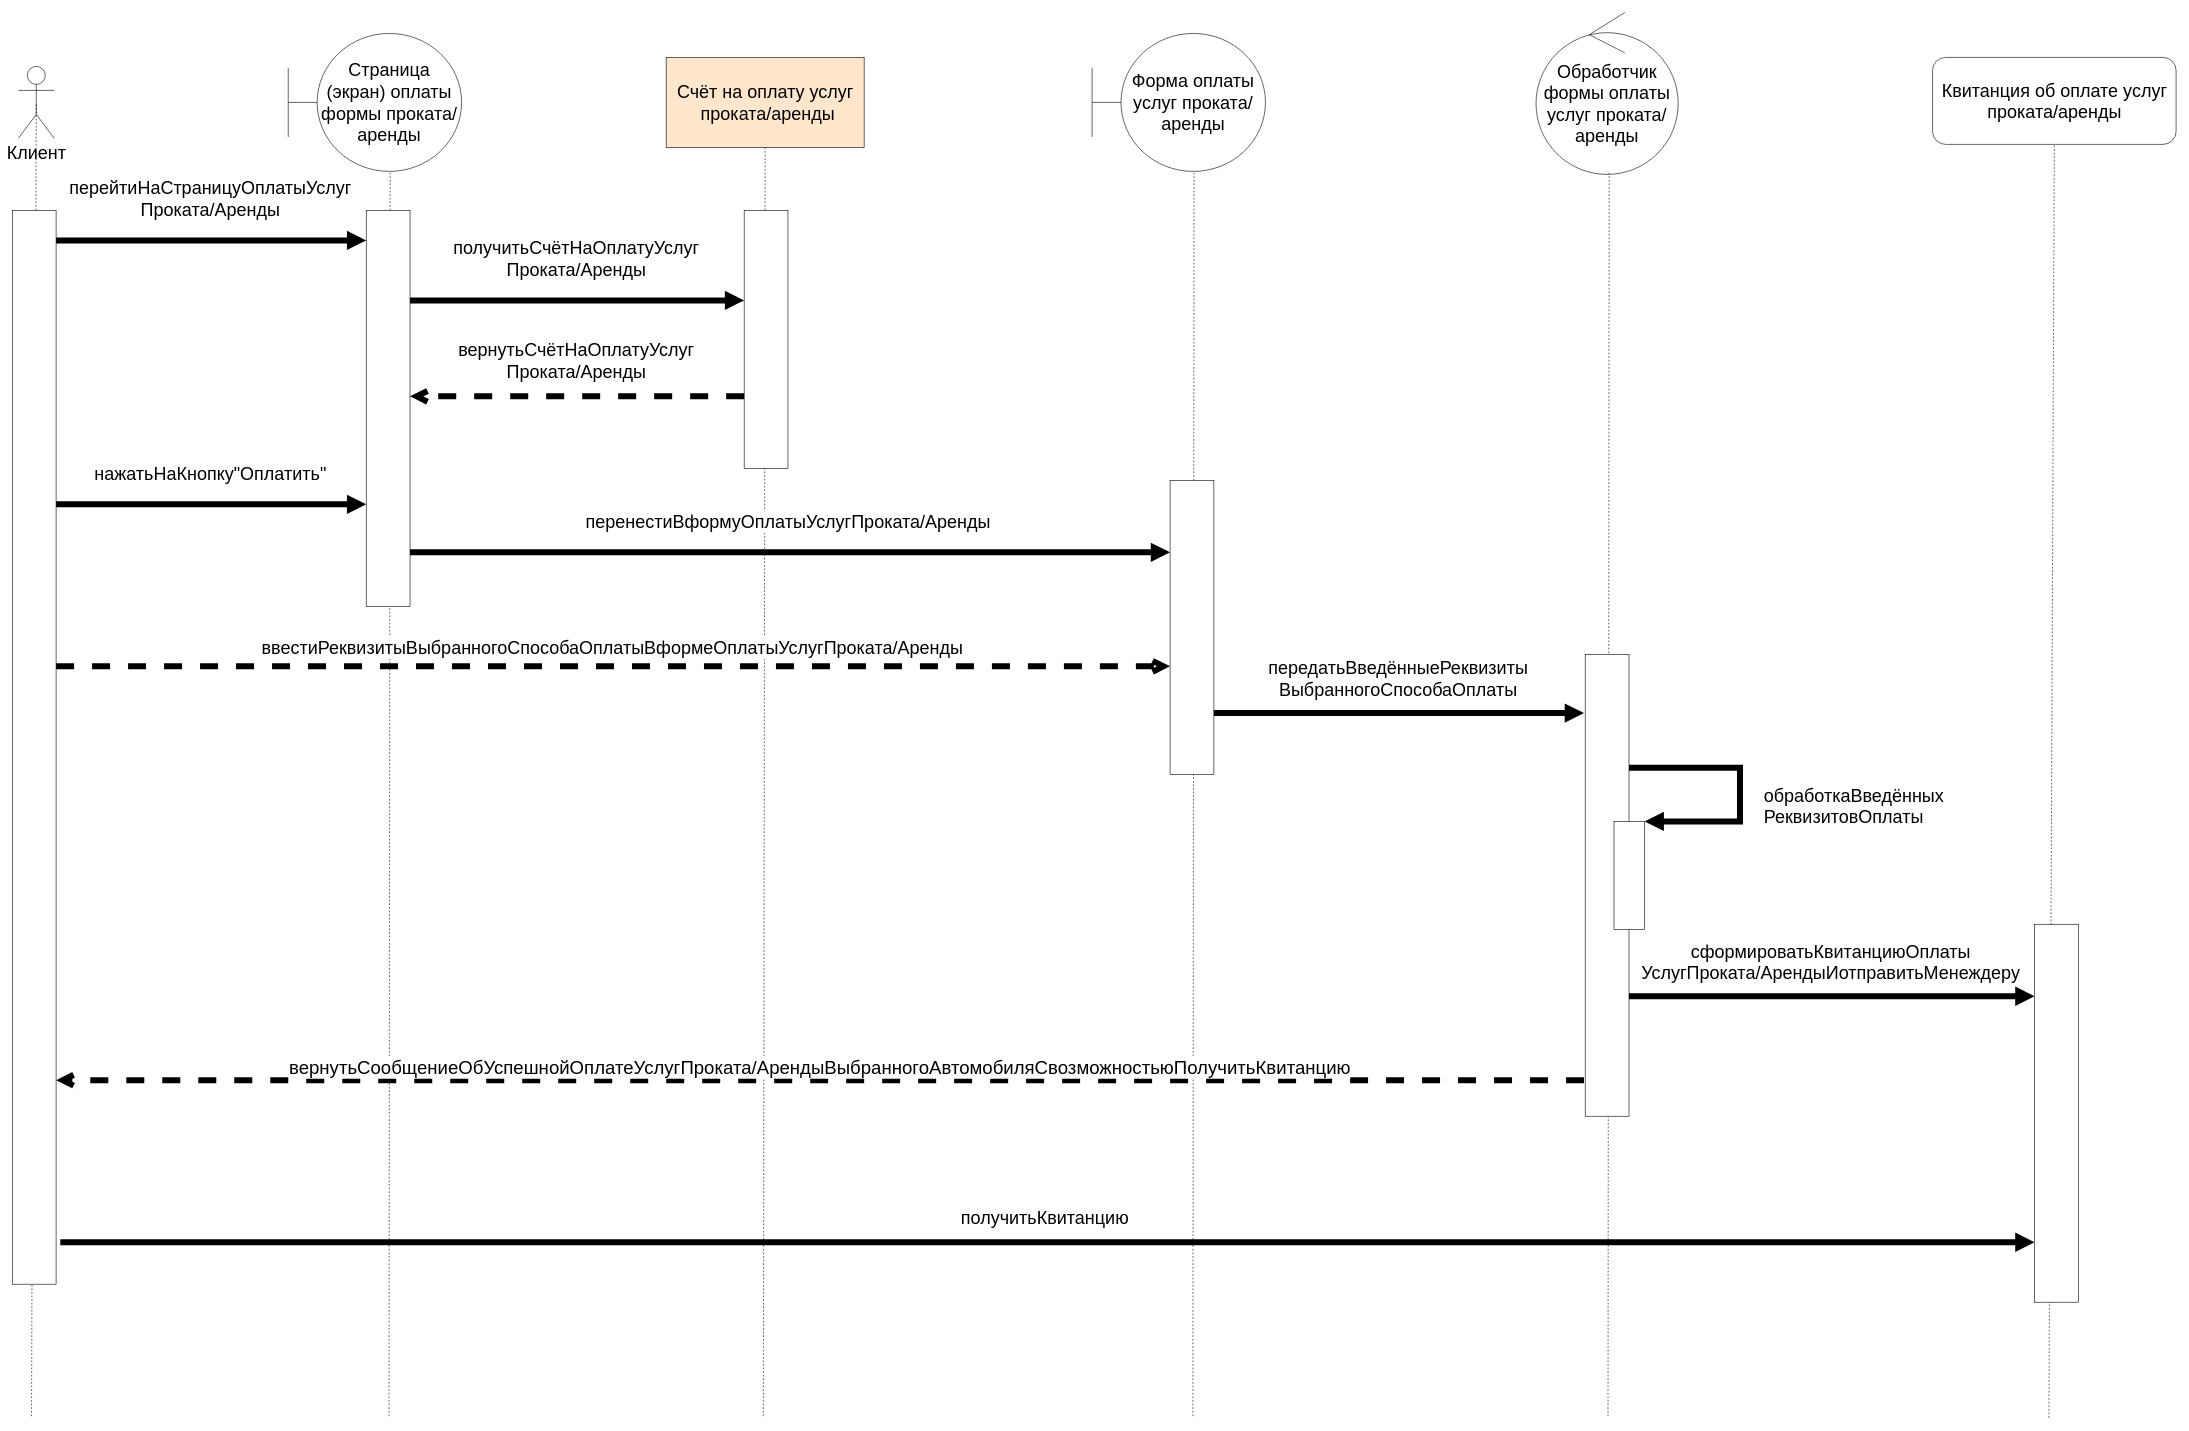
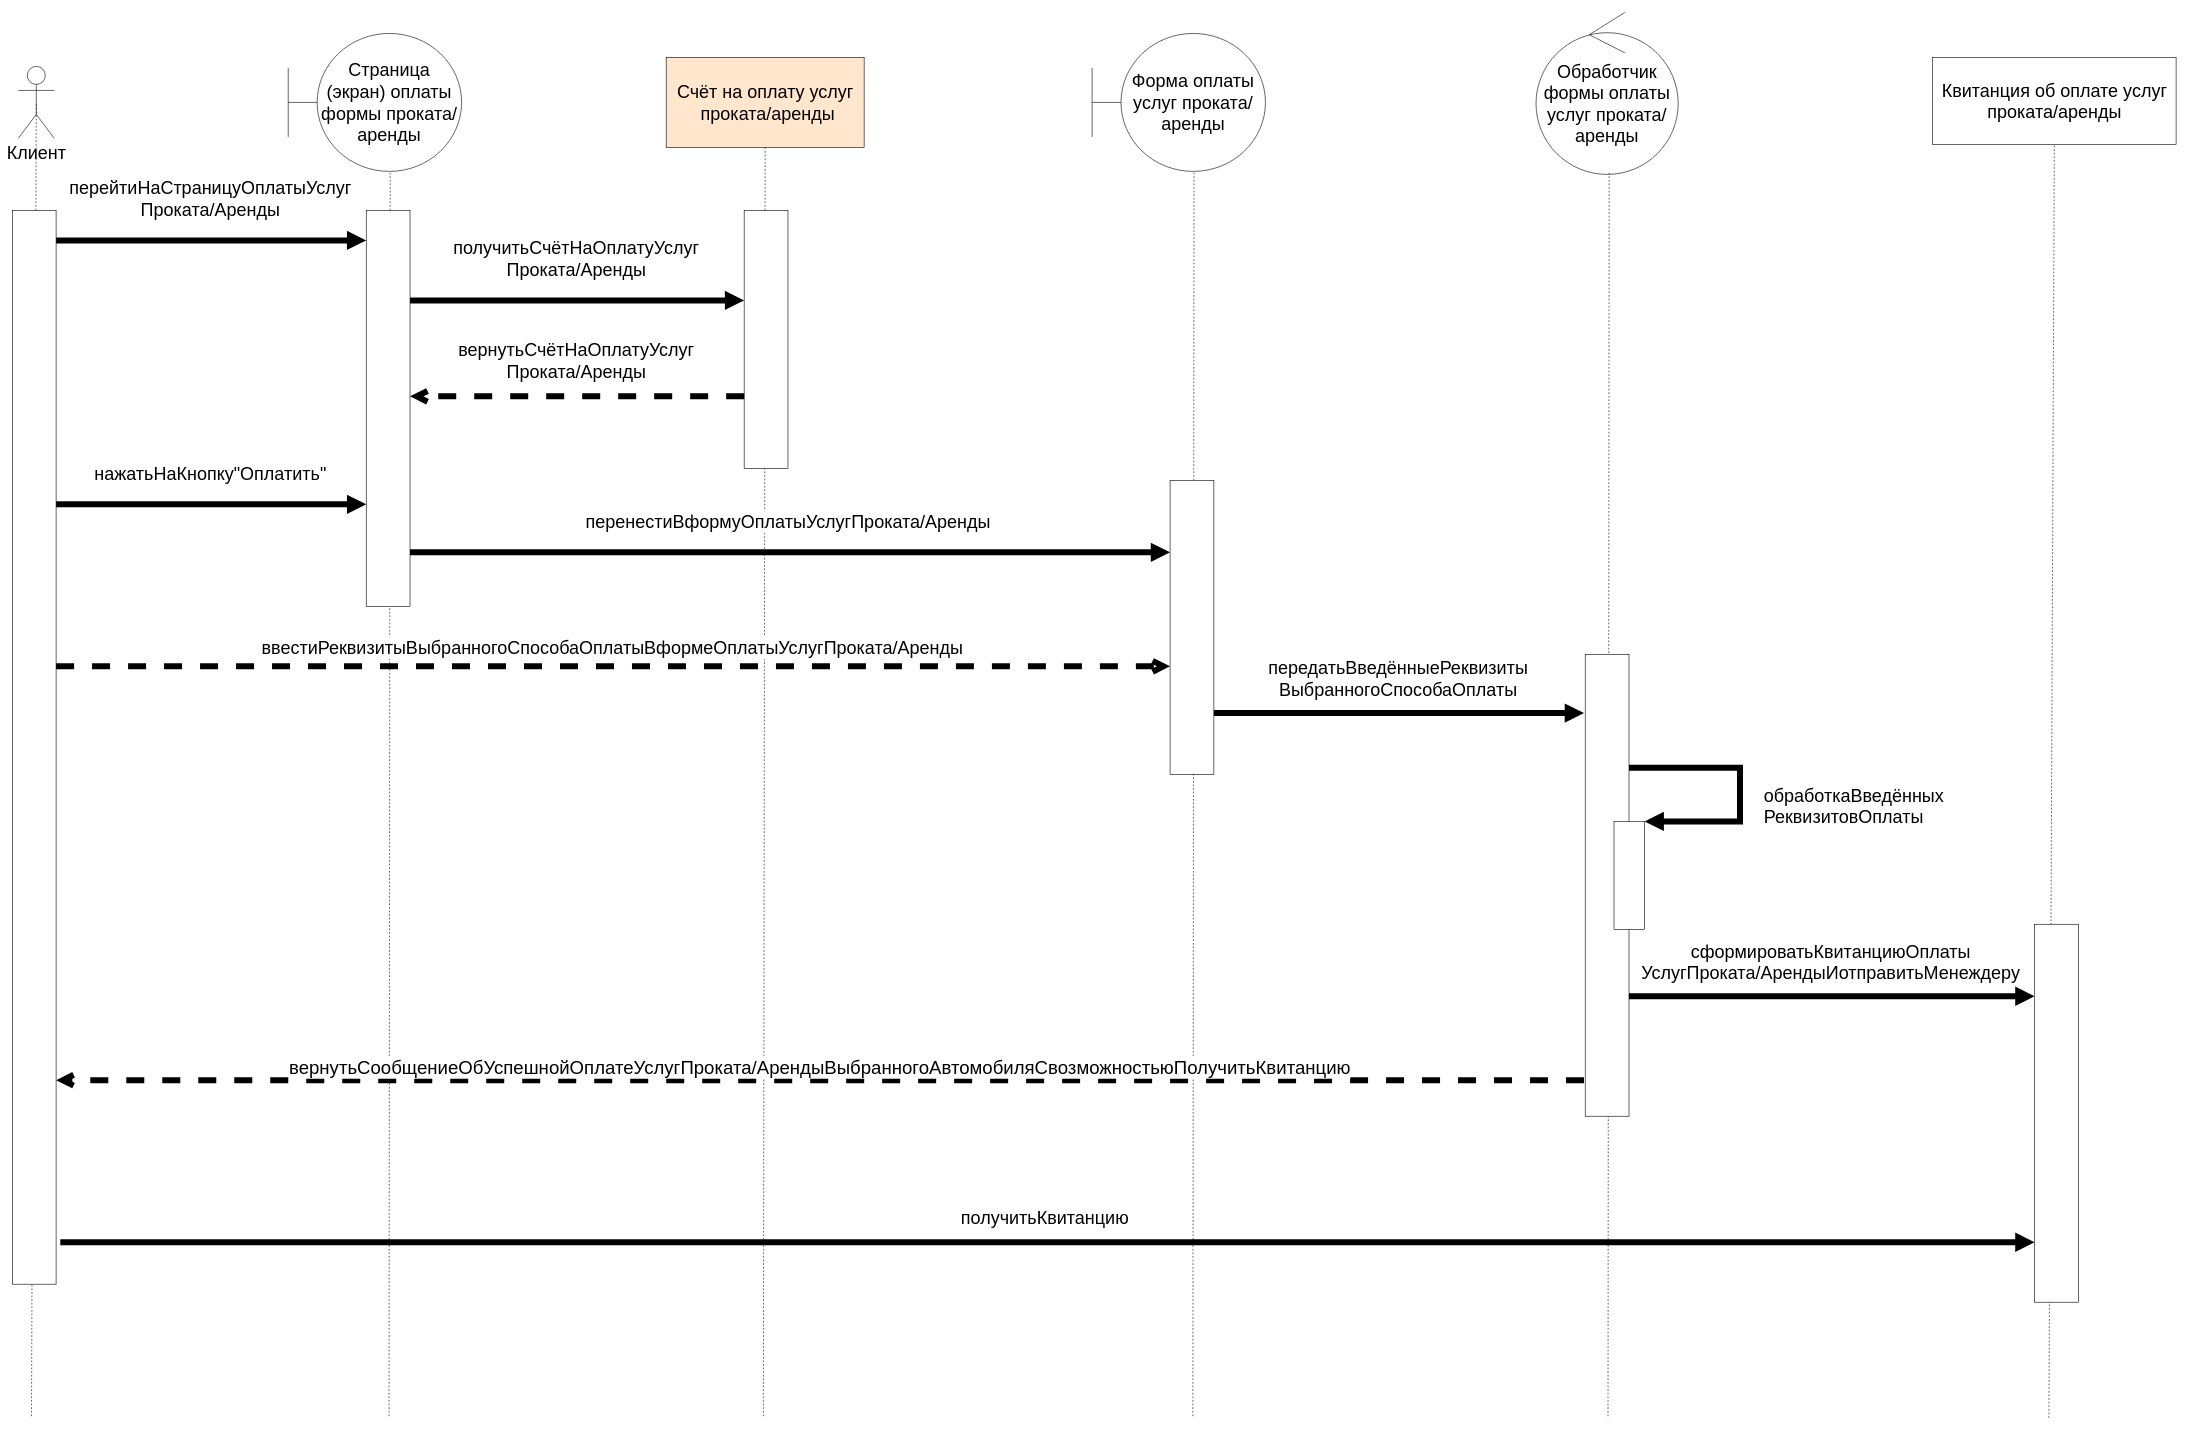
(2055, 101) -> (2055, 101)
